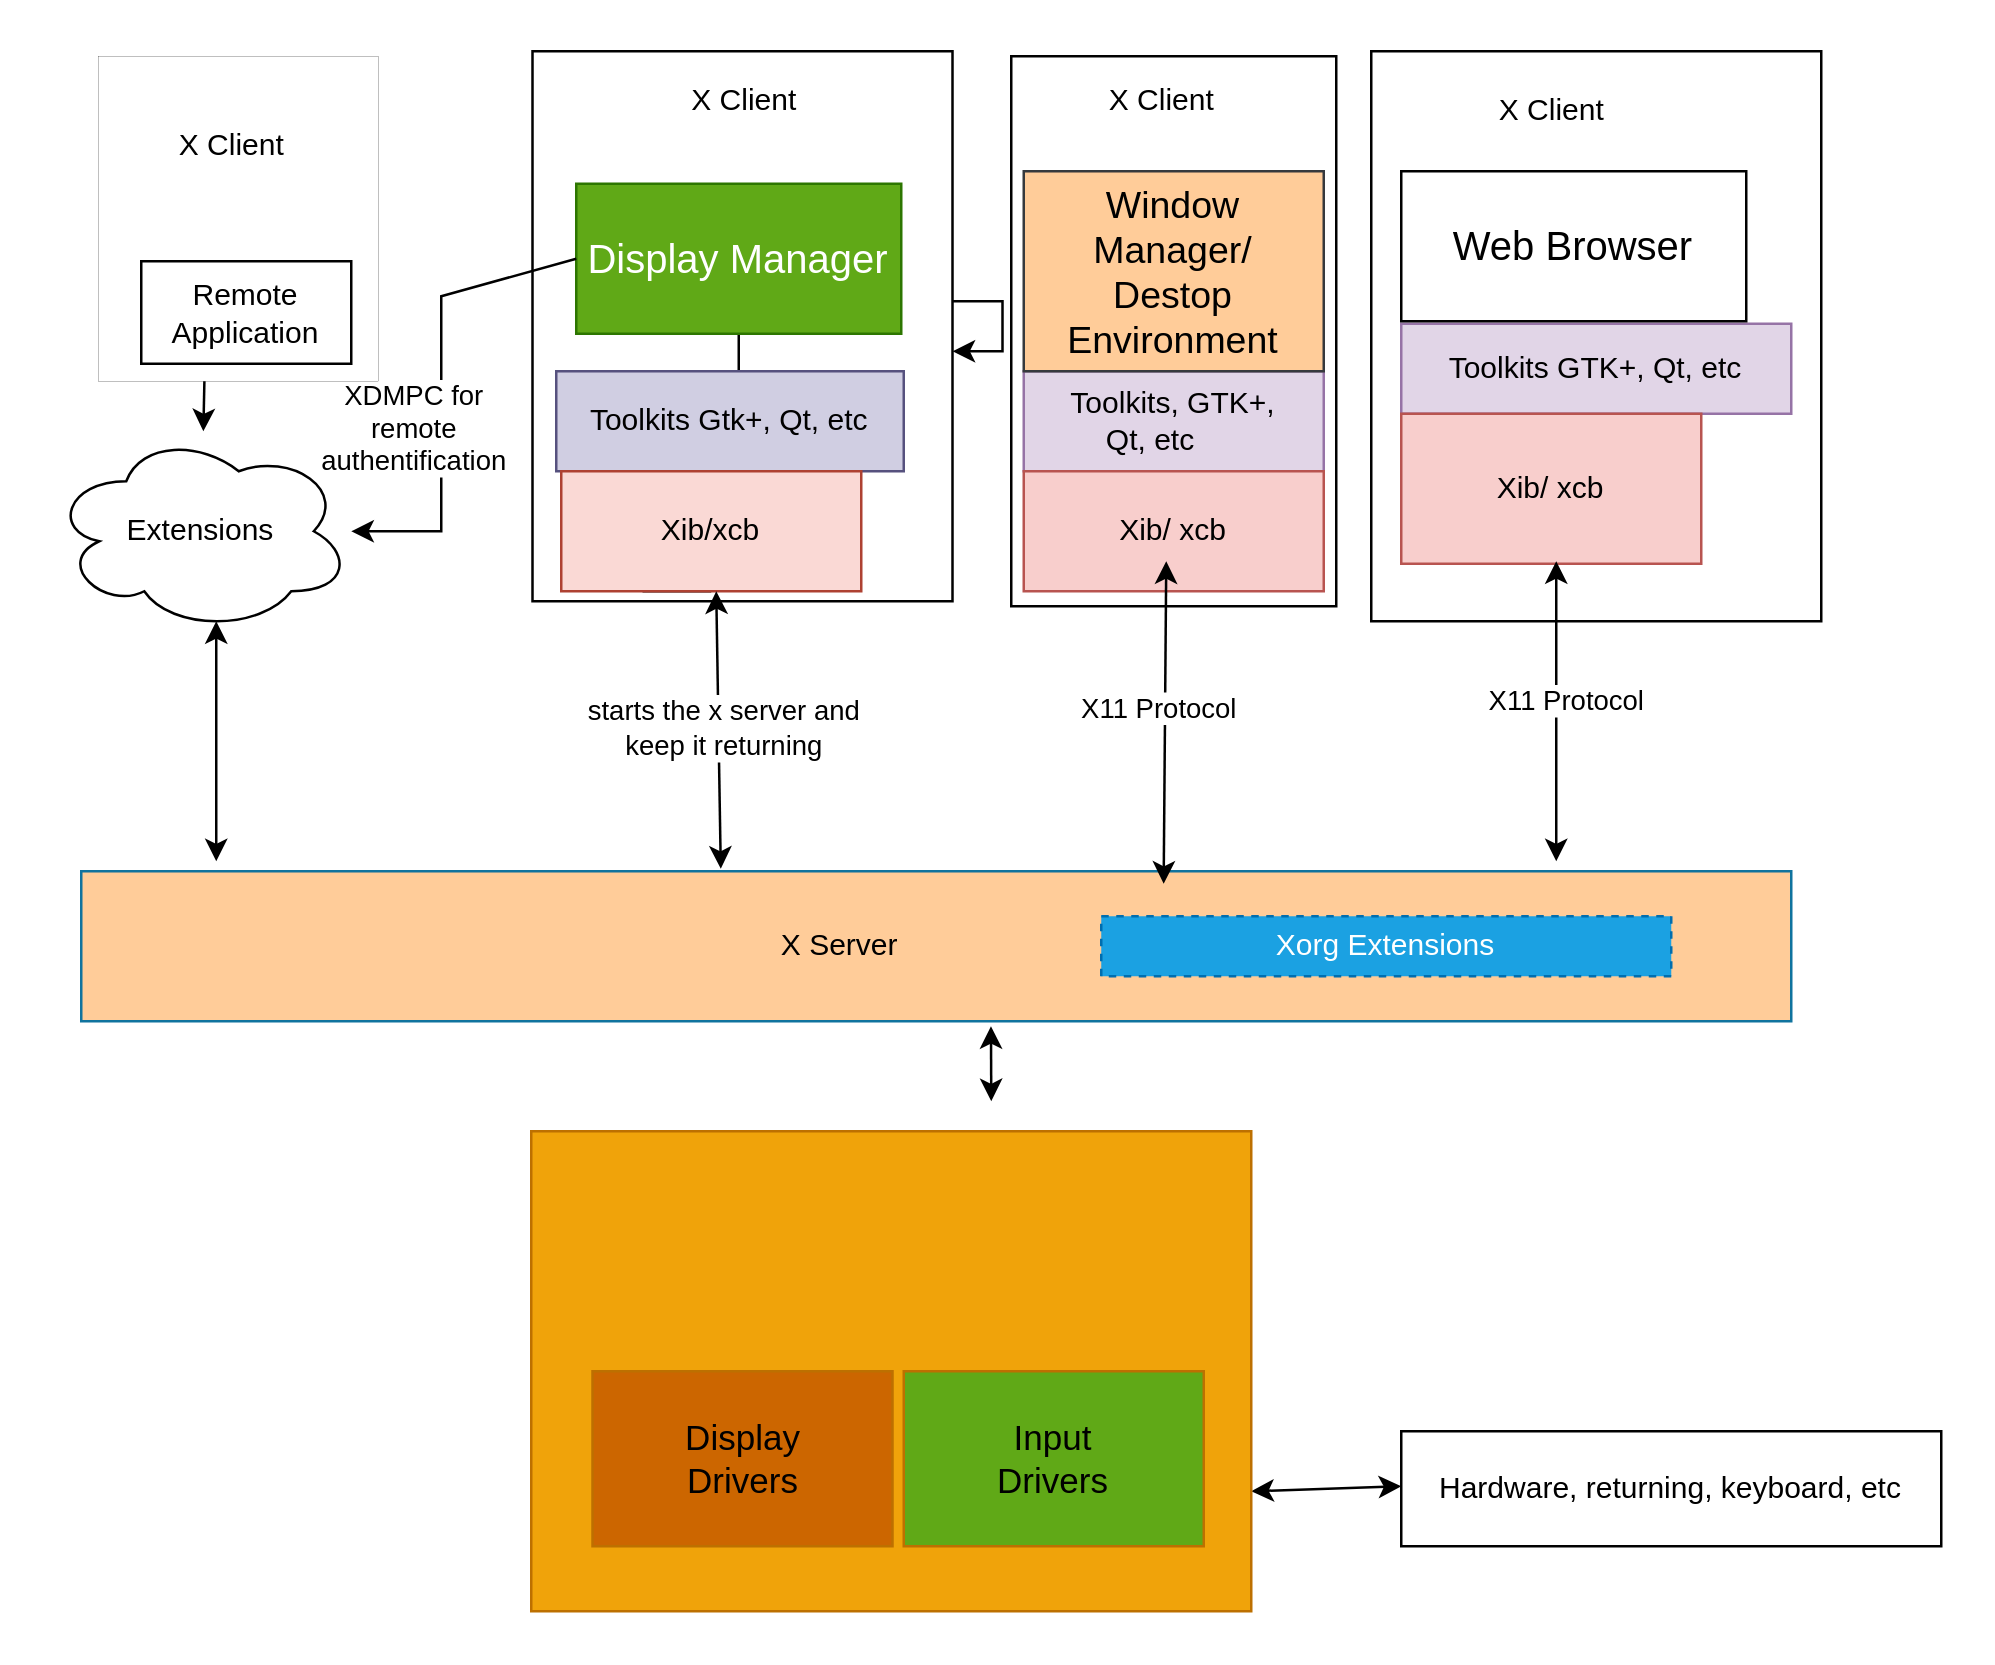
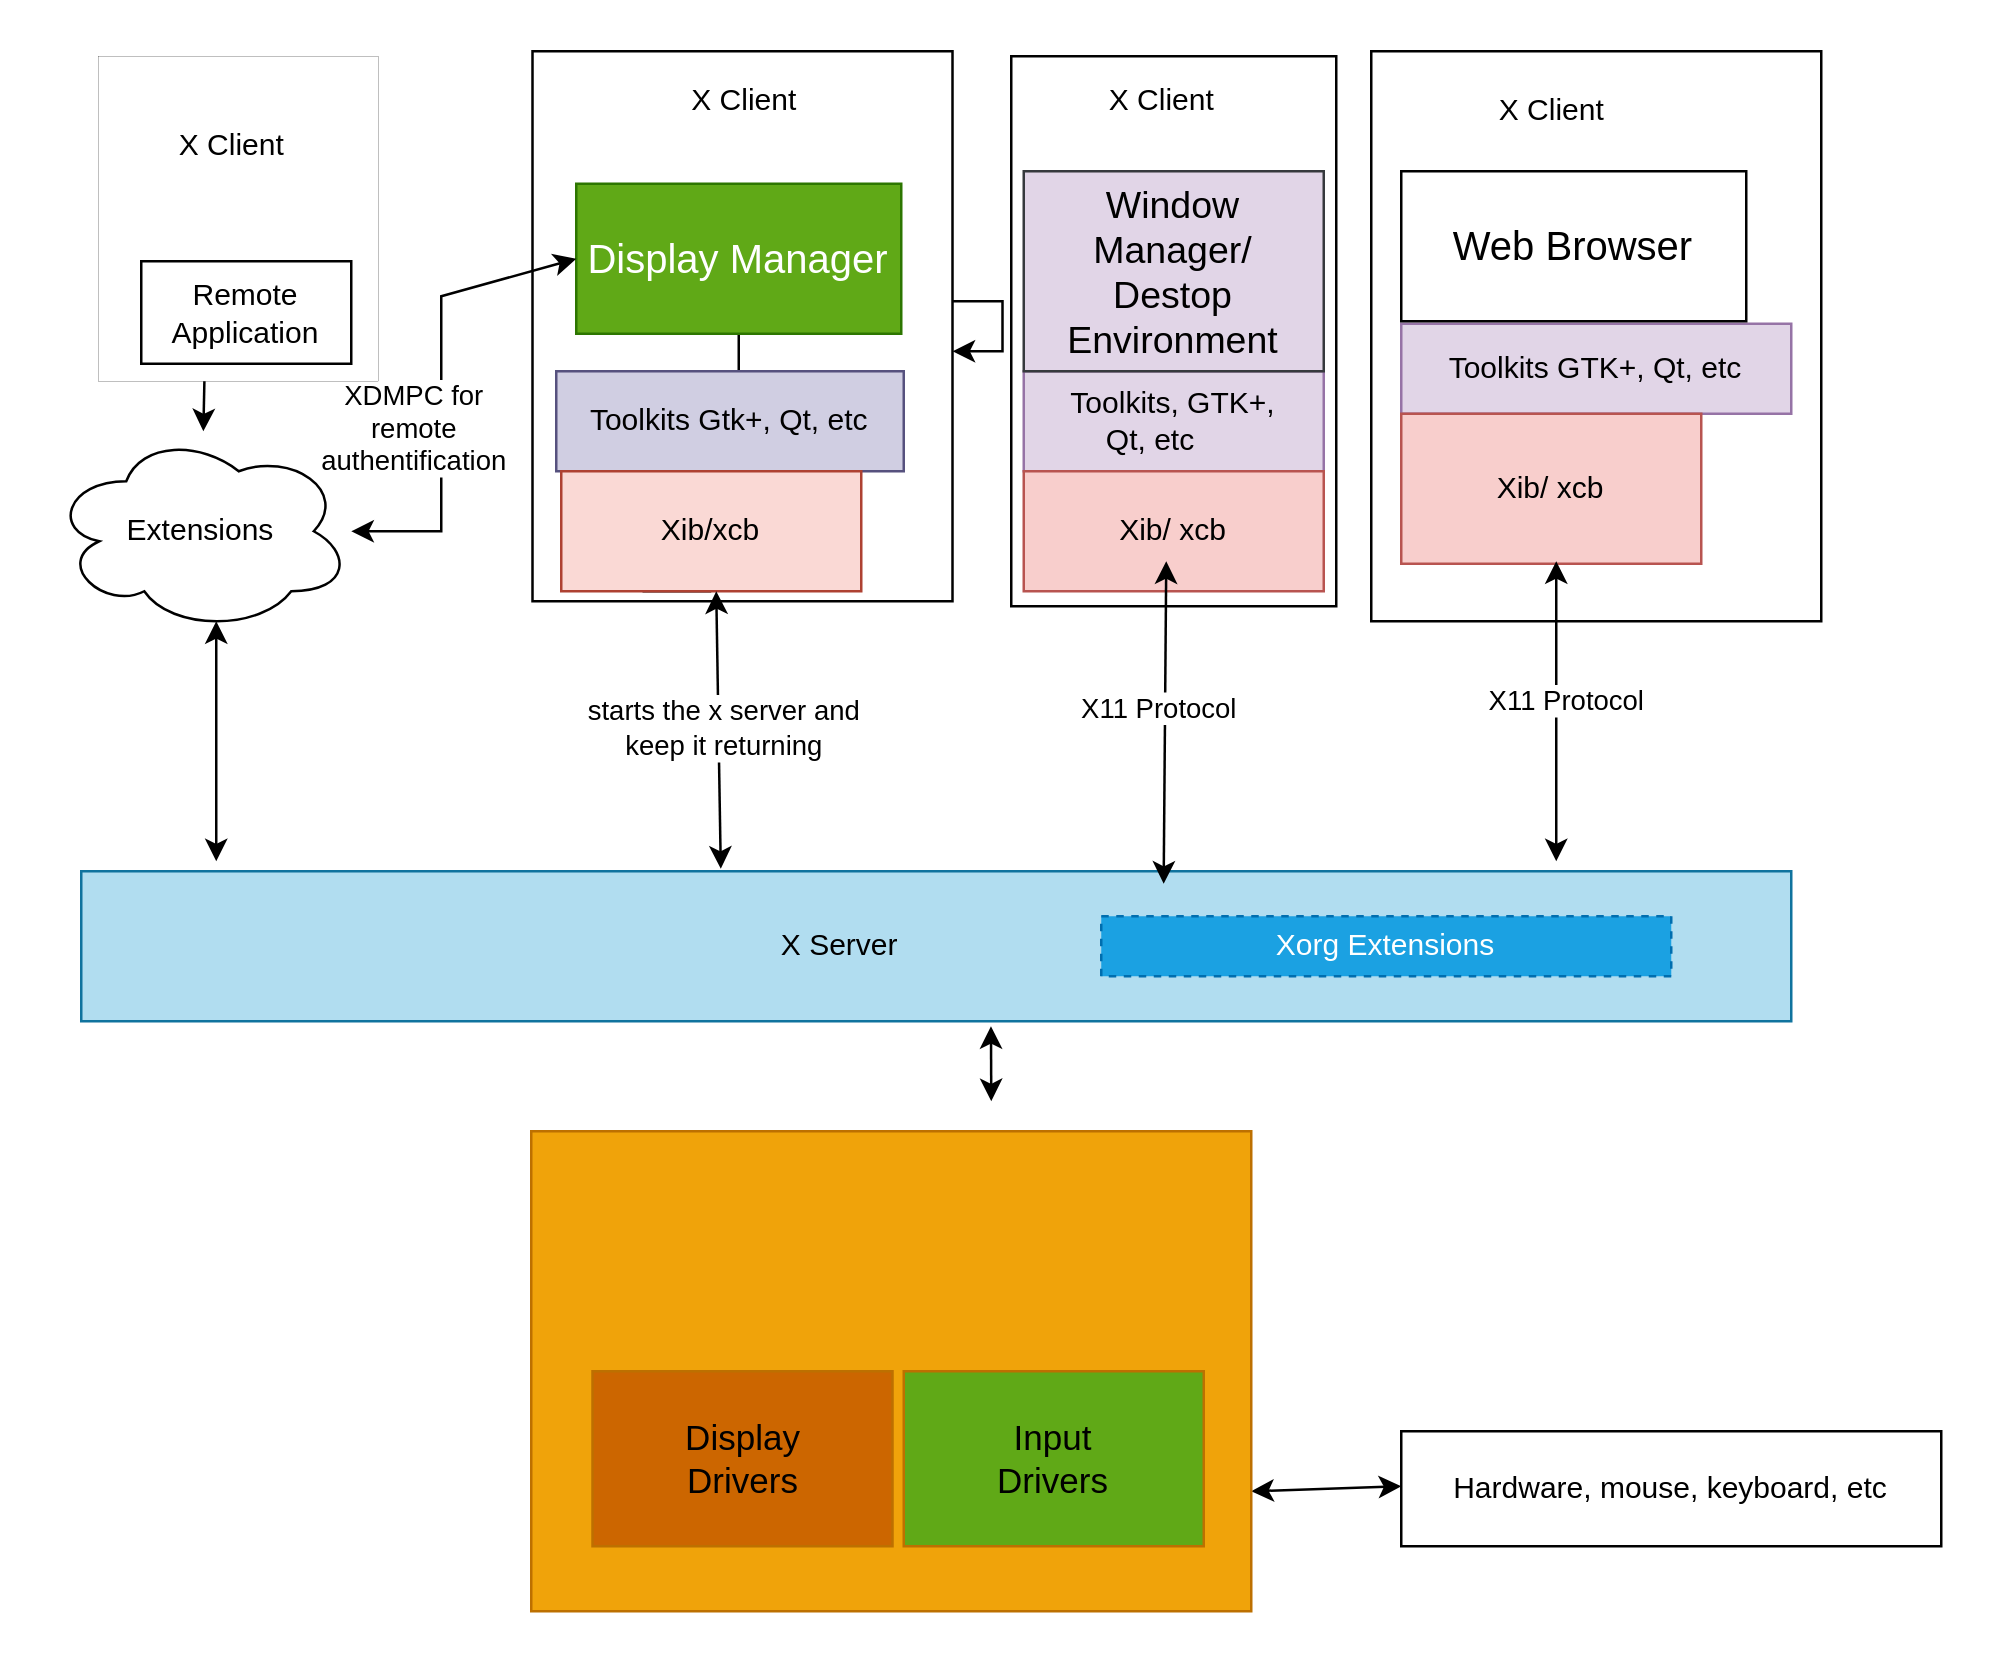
(566, 262) -> (559, 264)
(1174, 271) -> (1174, 271)
(936, 946) -> (936, 946)
(1671, 1489) -> (1671, 1489)
